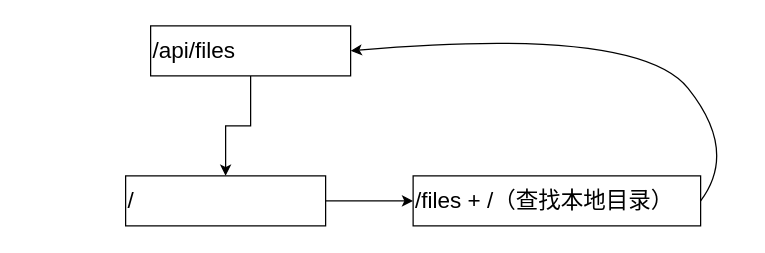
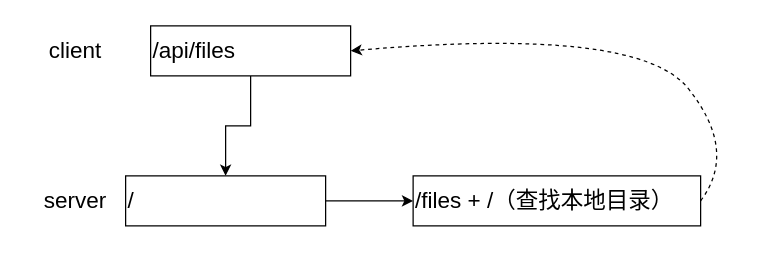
(589, 49) -> (589, 49)
none -> (76, 51)
none -> (76, 201)
